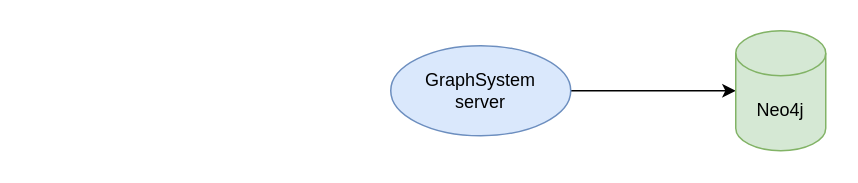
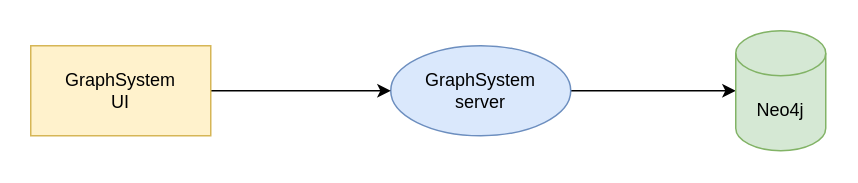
none -> (121, 91)
none -> (296, 91)
